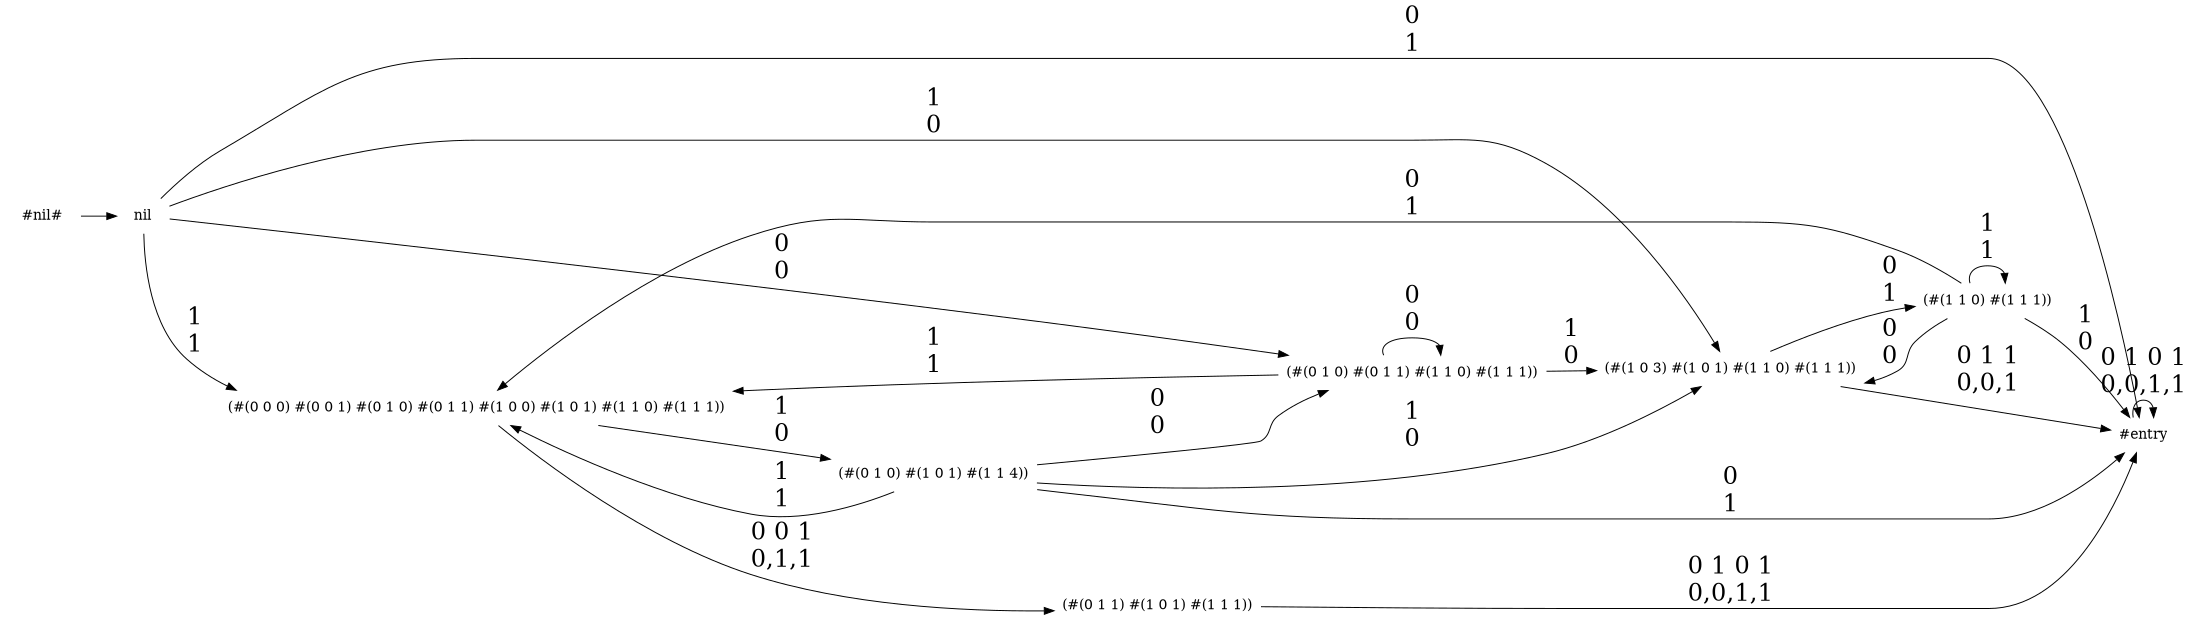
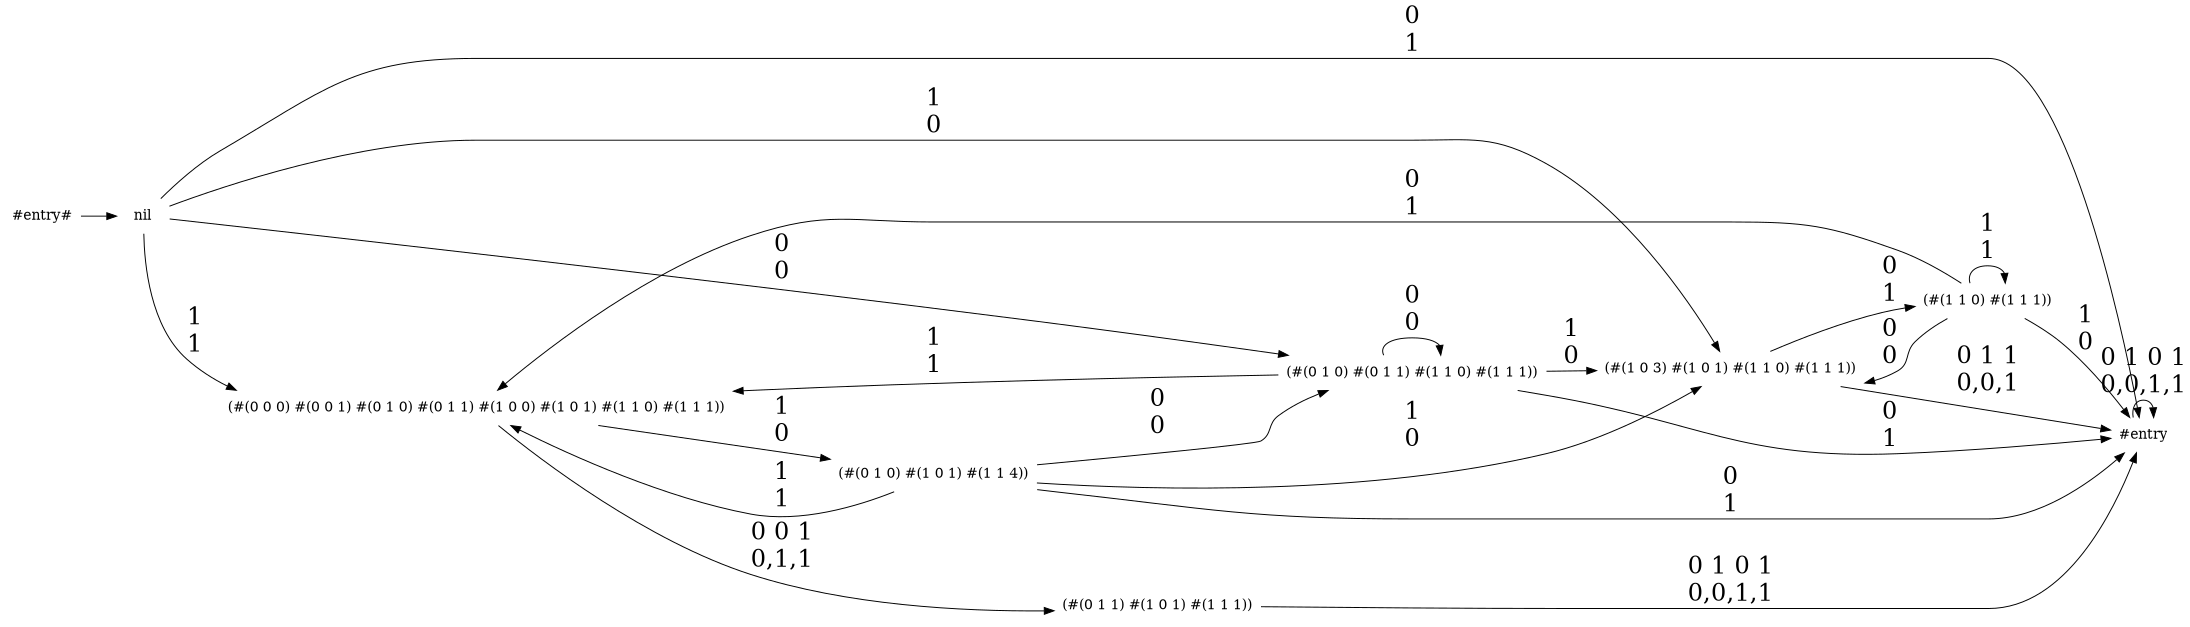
(42, 216) -> (42, 216)
none -> (1806, 451)
